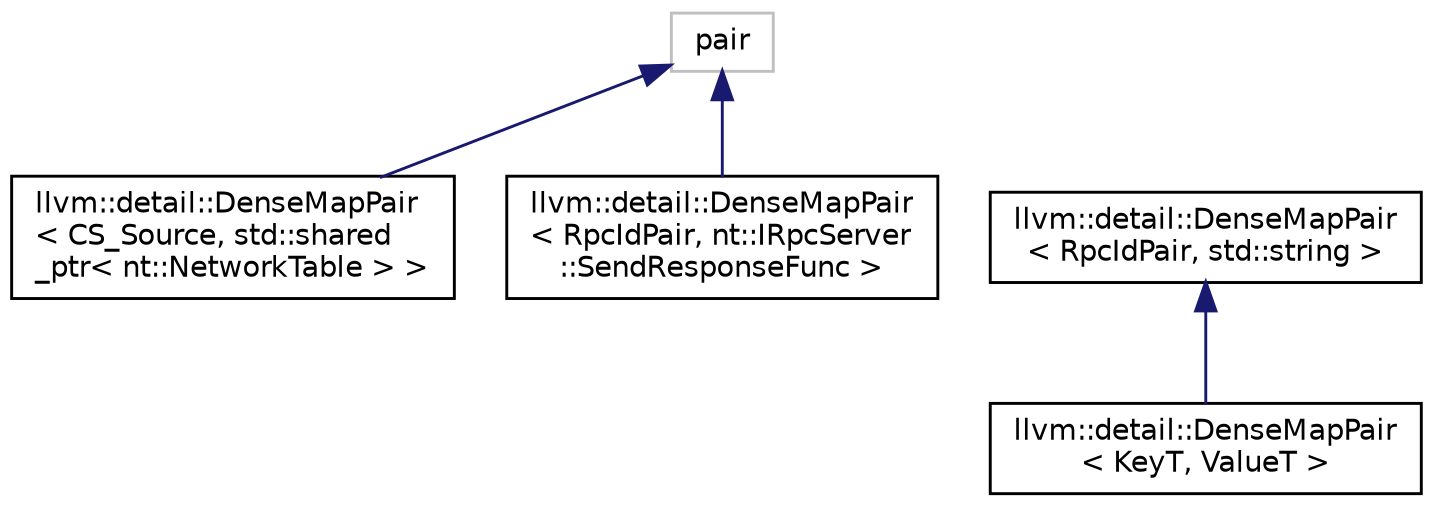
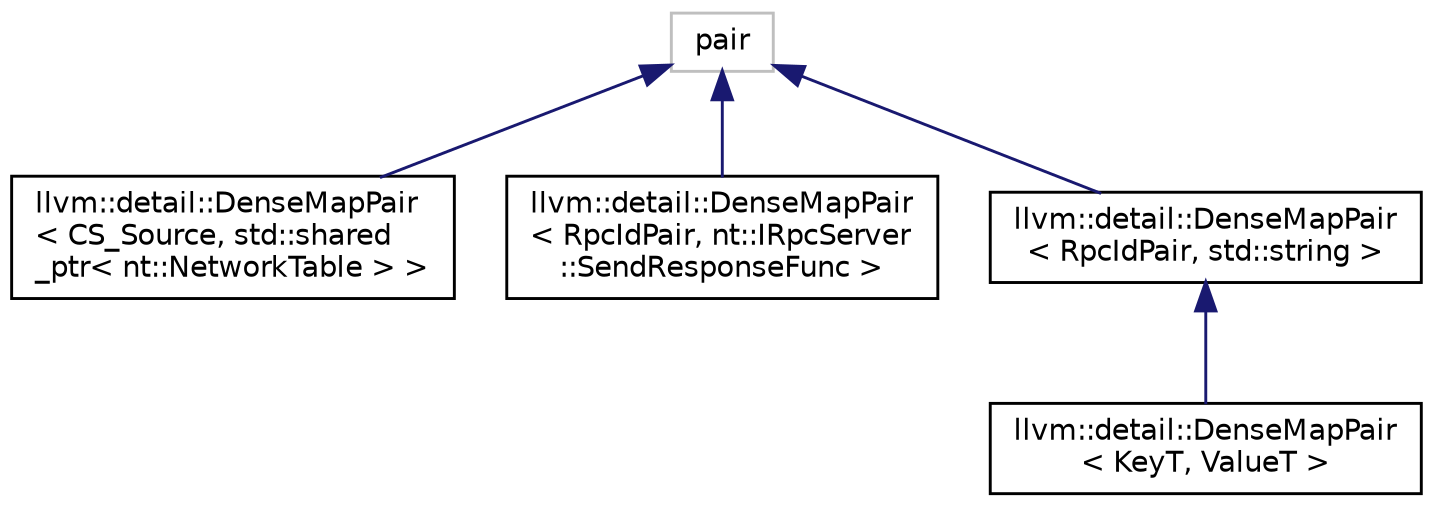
none -> (952, 135)
